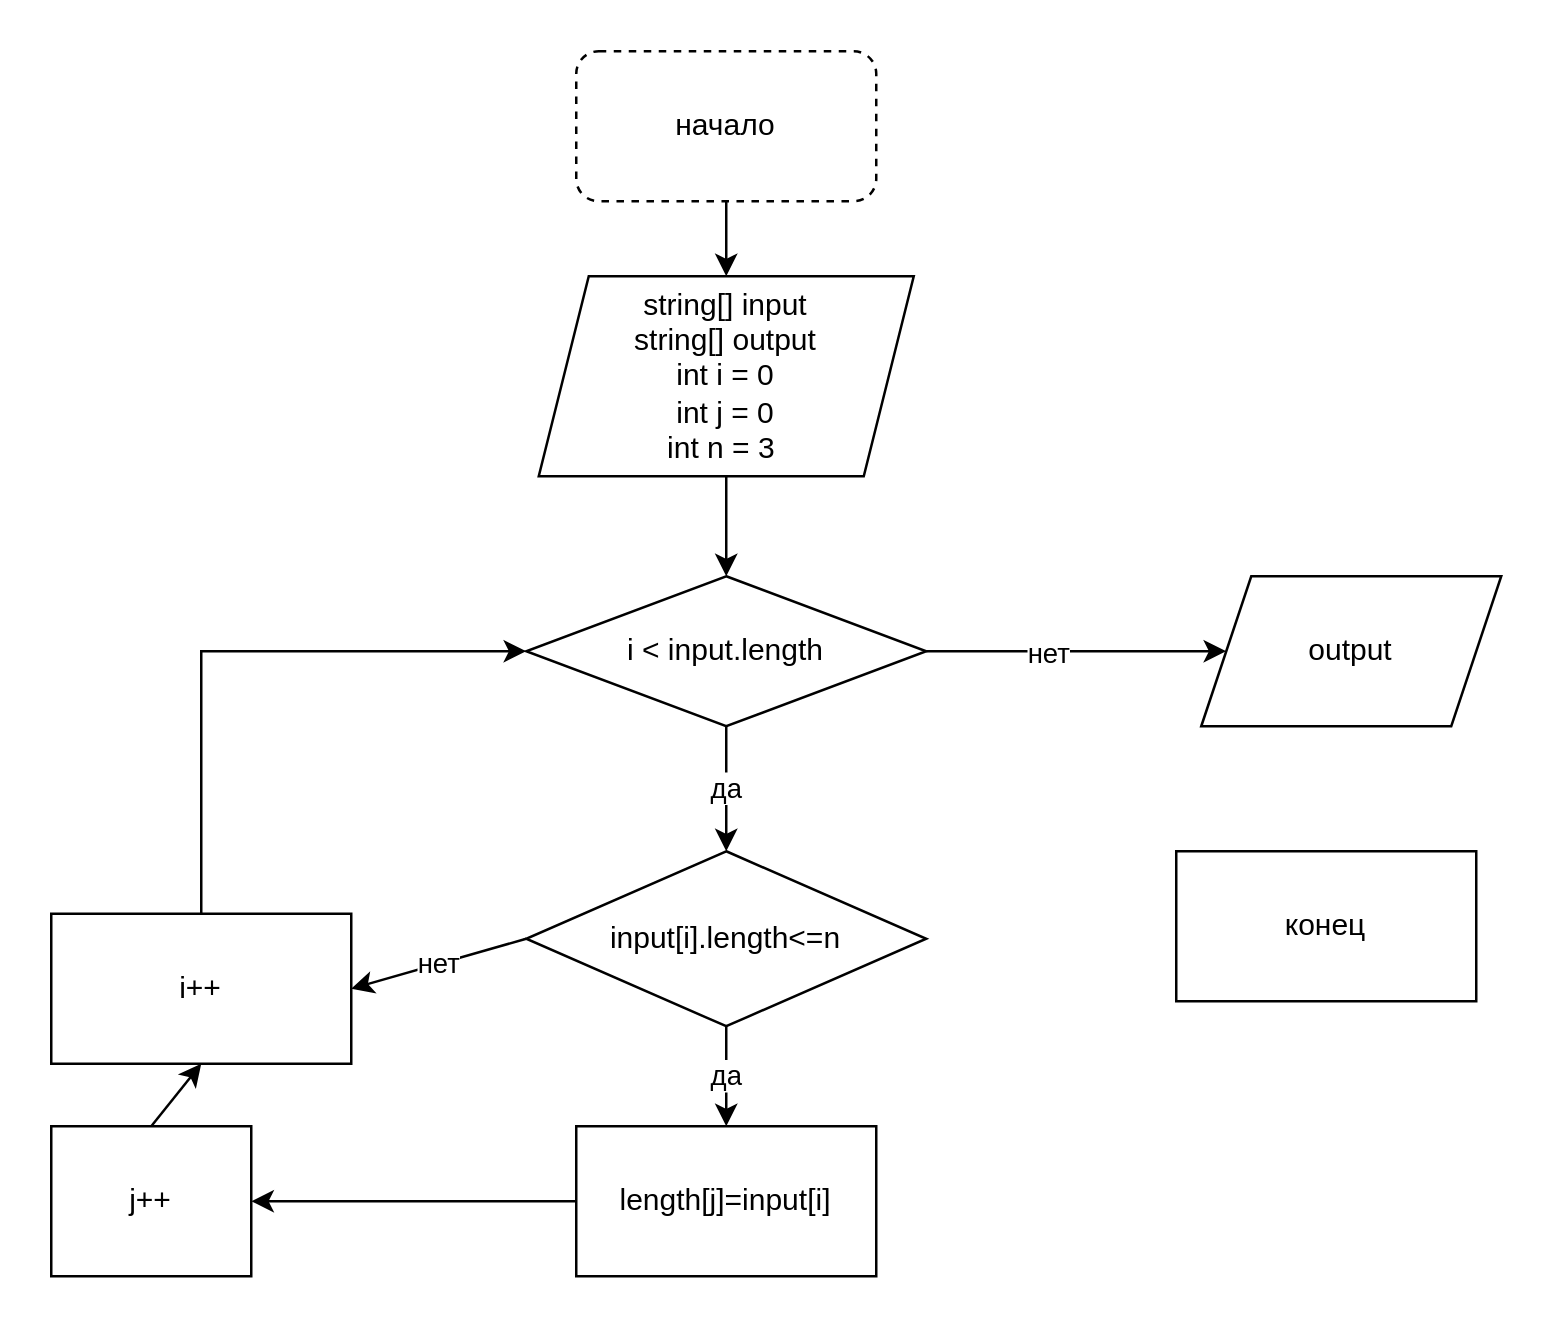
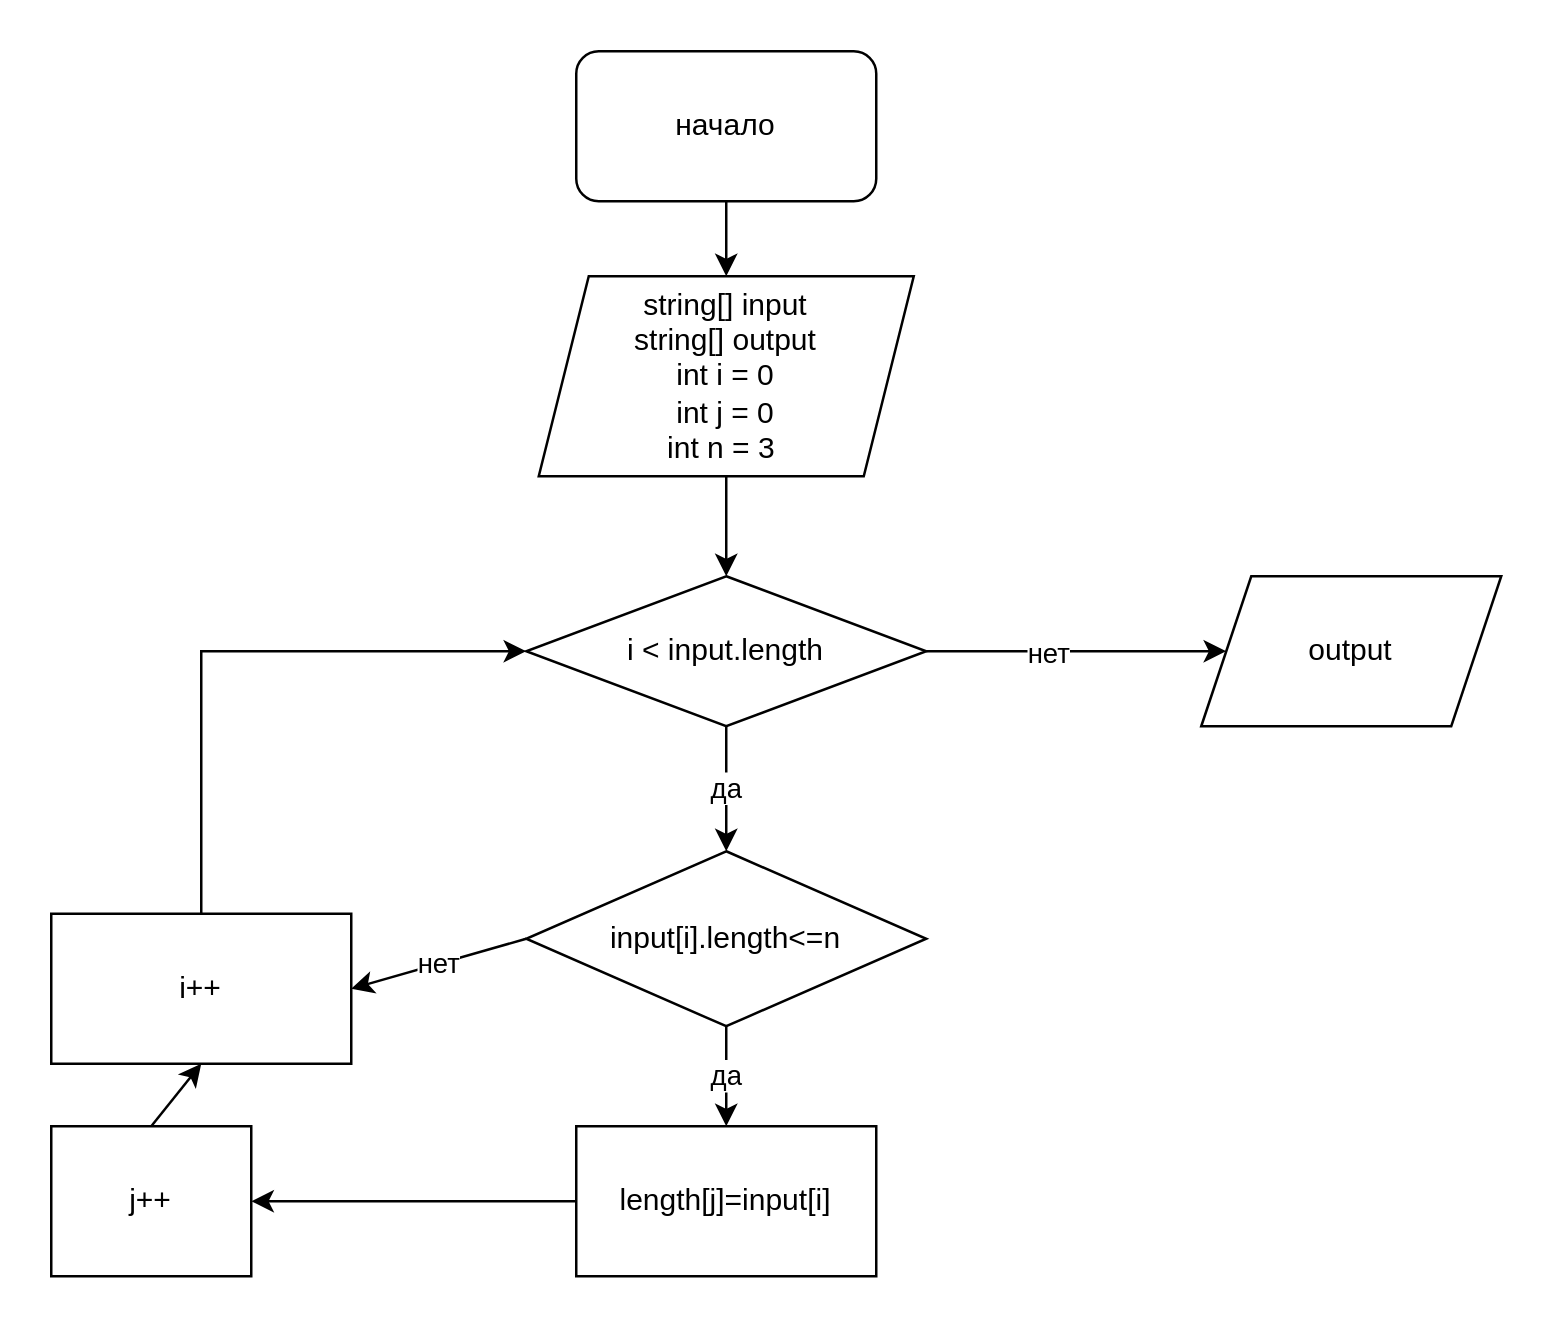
(726, 126) -> (726, 126)
(1326, 926) -> none
